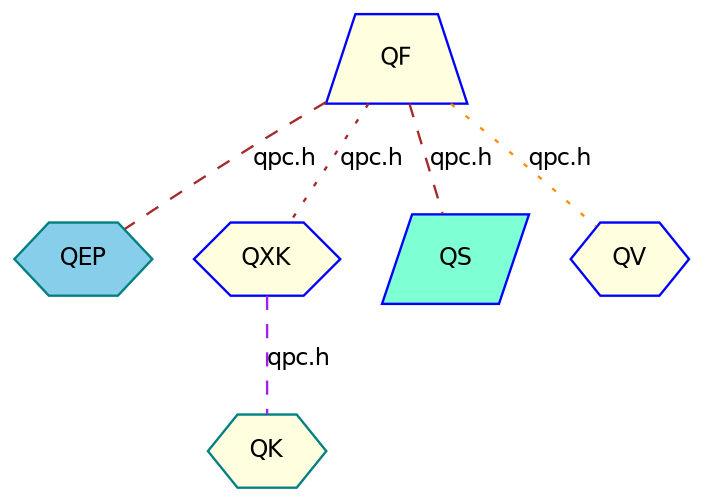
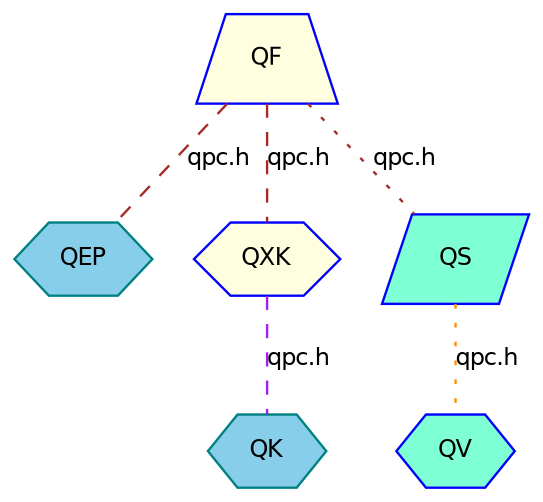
(426, 159) -> (361, 159)
(329, 163) -> (267, 163)
(524, 164) -> (456, 359)
(630, 259) -> (456, 451)
(267, 451) -> (267, 451)
